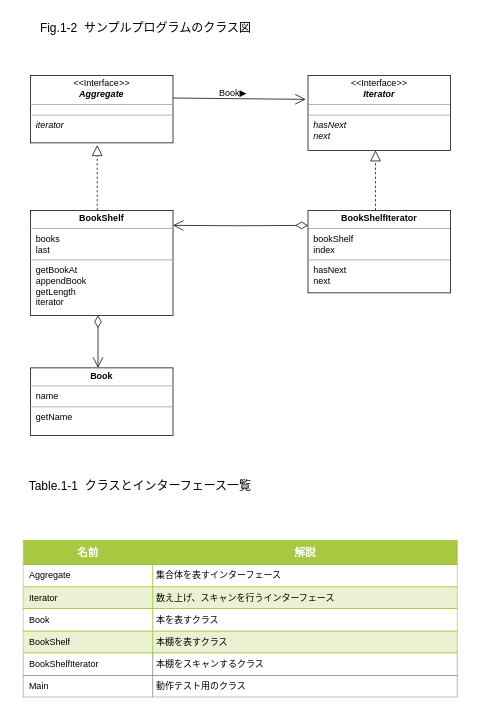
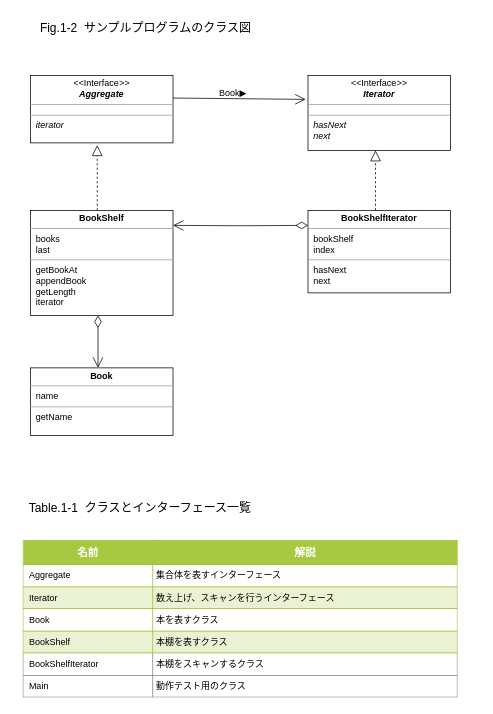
(240, 484) -> (240, 507)
